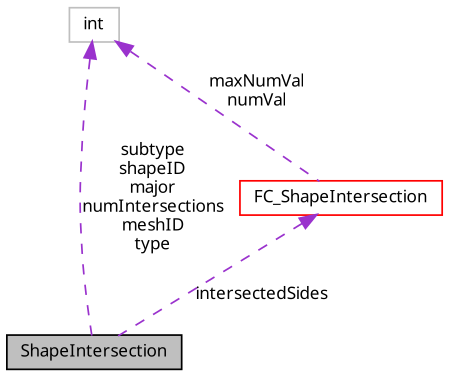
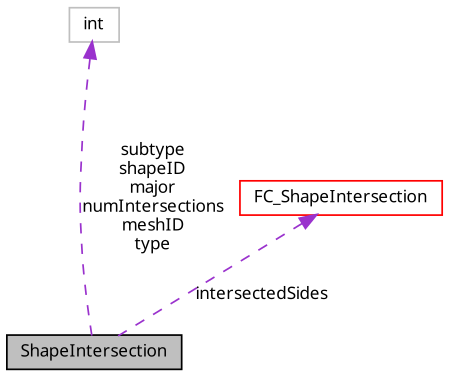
(225, 116) -> none
